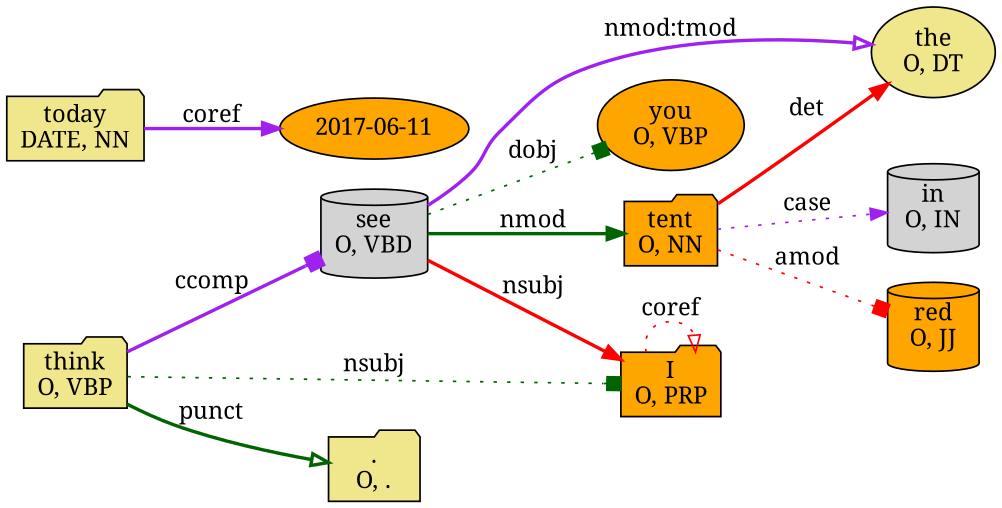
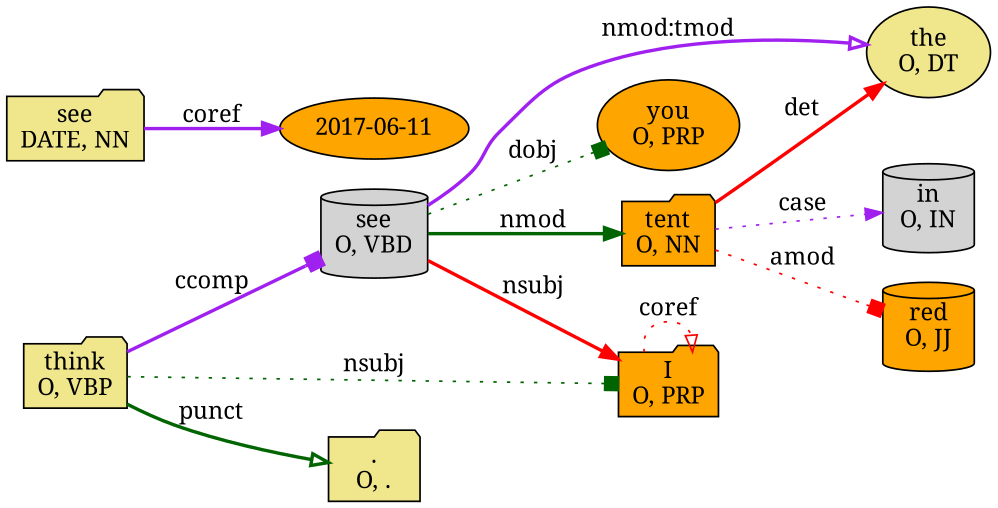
(671, 125) -> (668, 125)
(75, 129) -> (75, 129)
